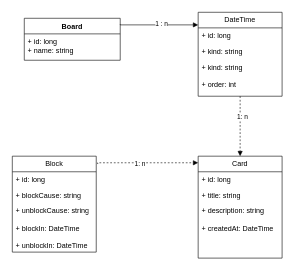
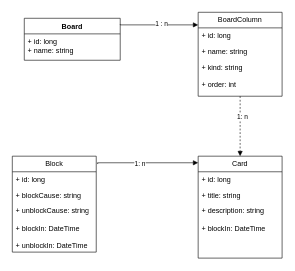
(240, 20) -> (240, 20)
(225, 52) -> (226, 52)
(169, 163) -> (169, 163)
(240, 216) -> (239, 216)
